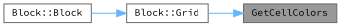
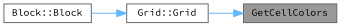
(167, 13) -> (167, 13)
